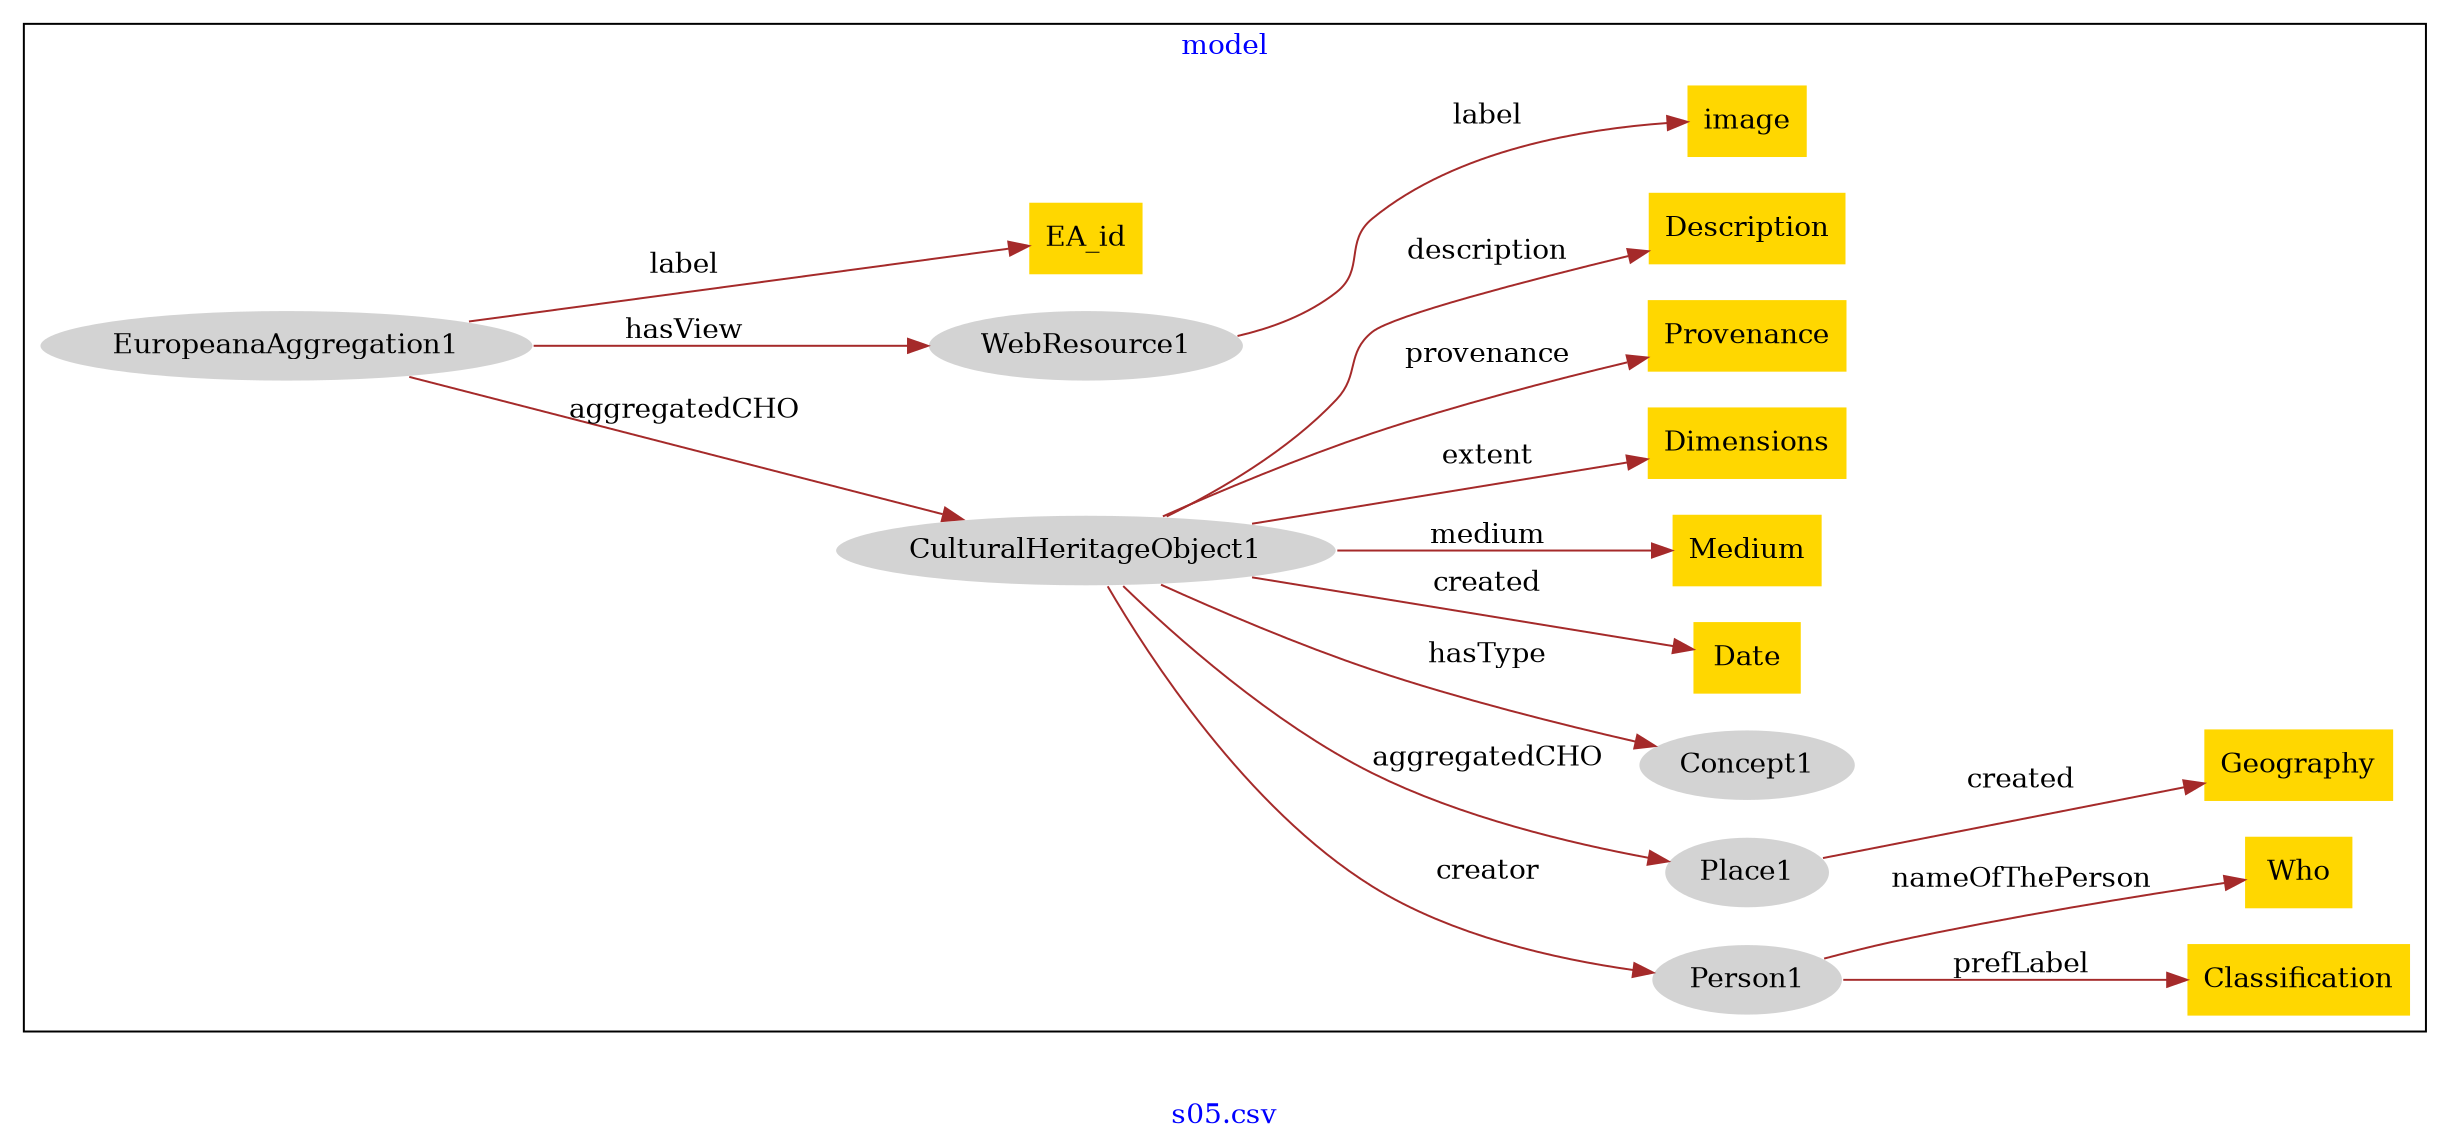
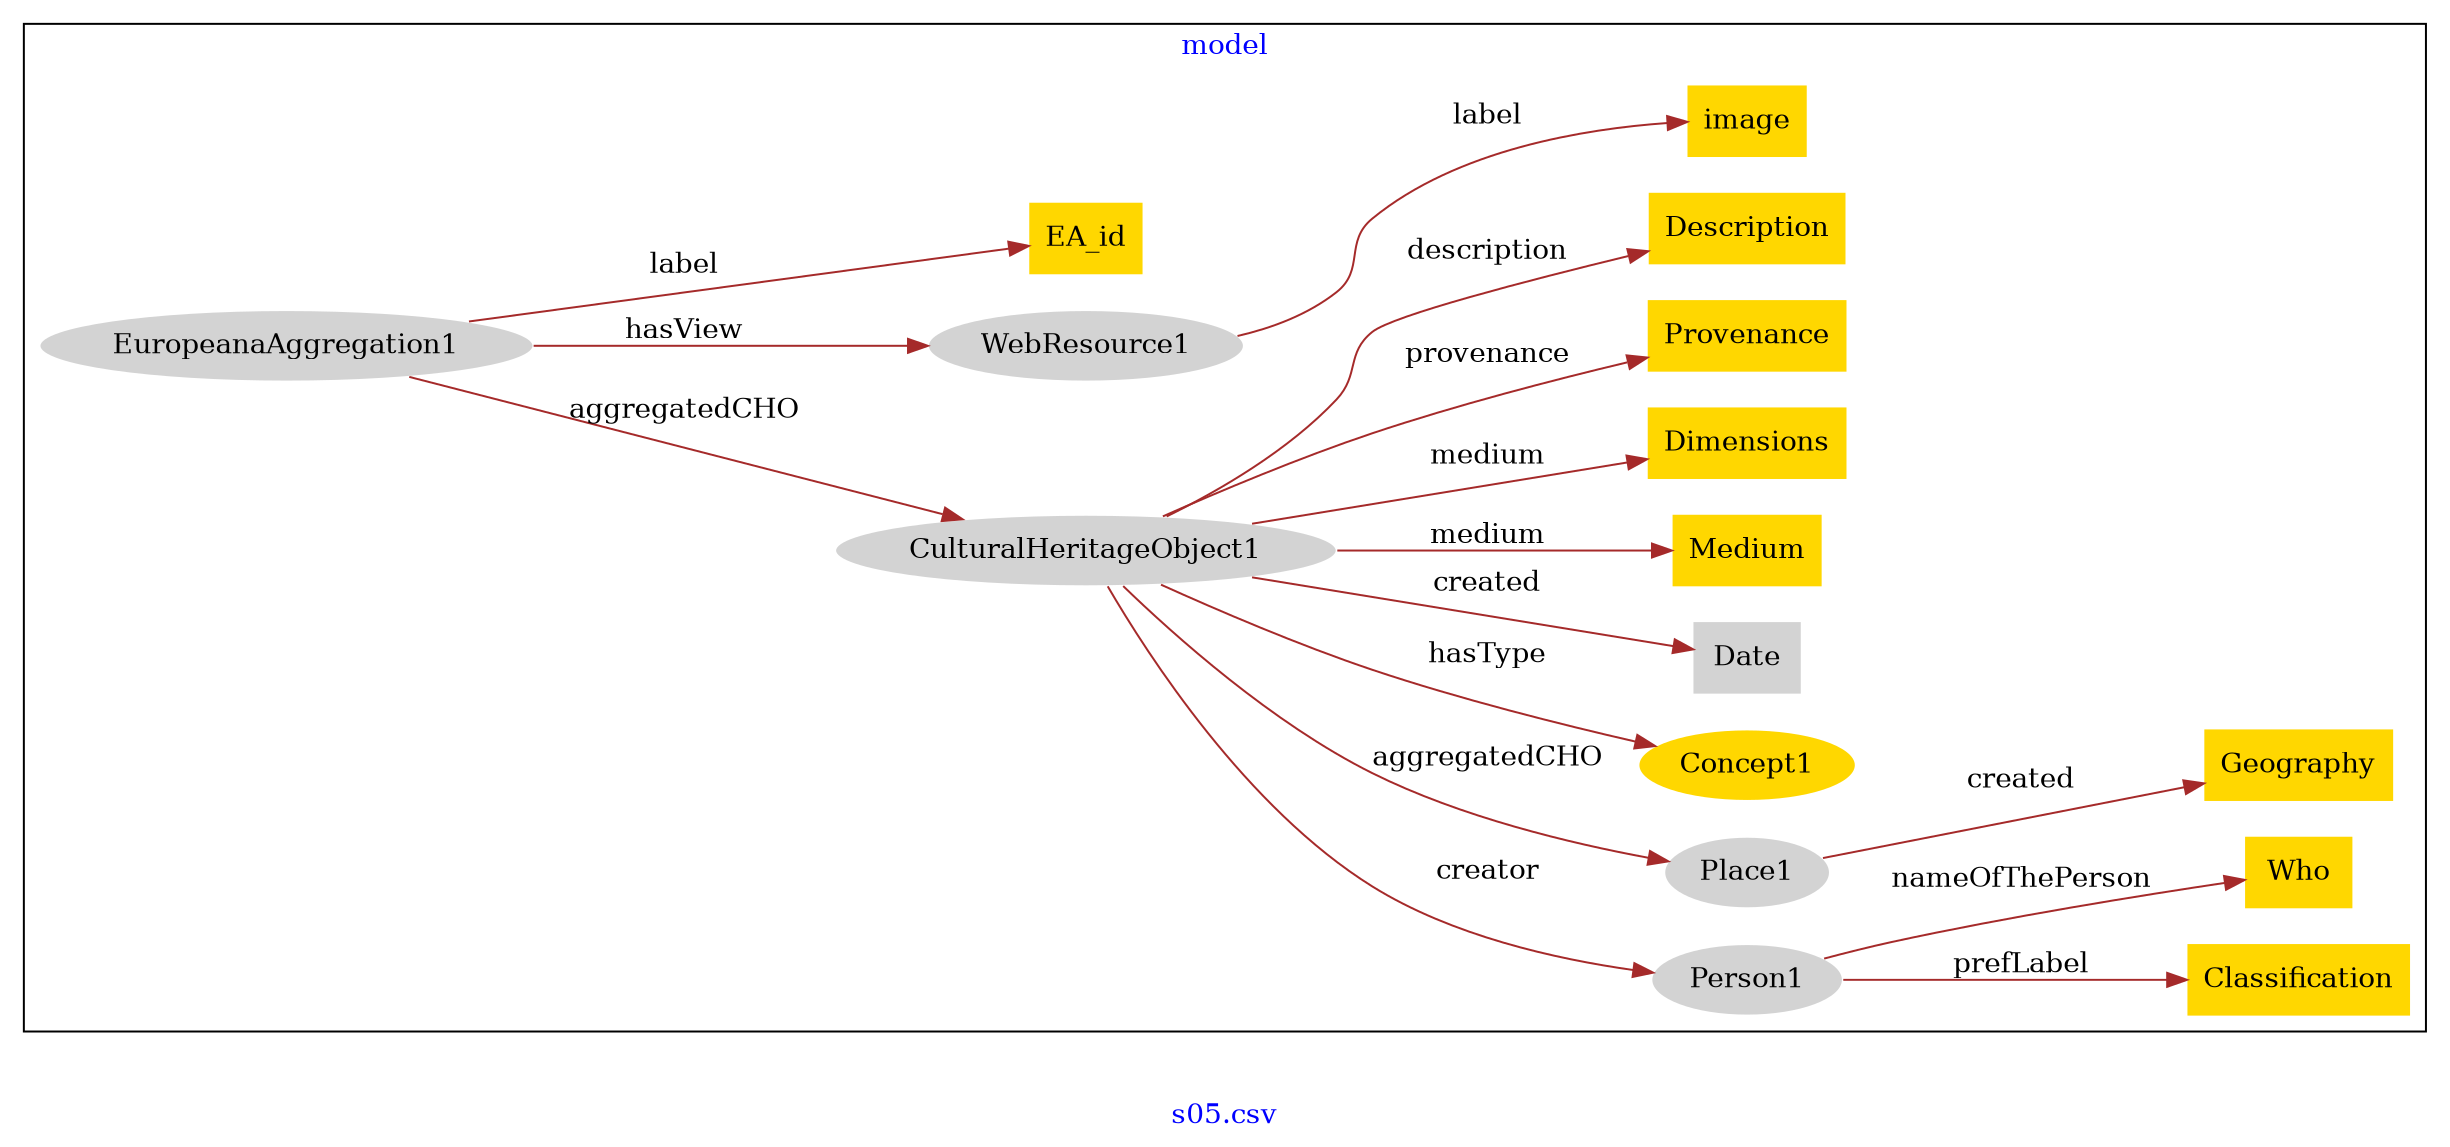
(1488, 456) -> (1488, 456)
(1747, 658) -> (1747, 658)
(1747, 765) -> (1747, 765)
